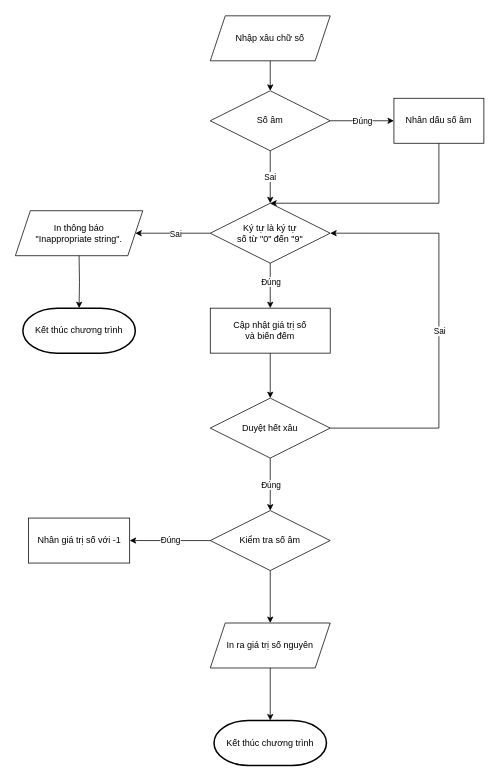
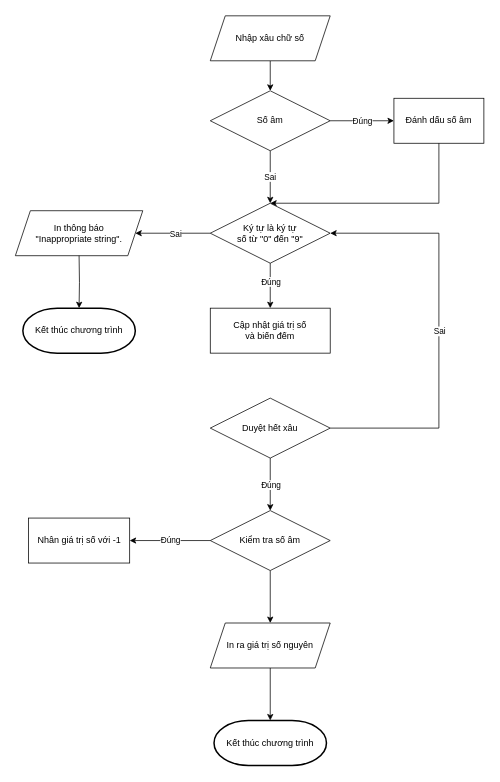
(439, 120) -> (439, 120)
(270, 373) -> none
